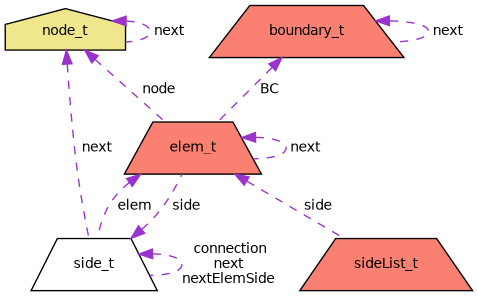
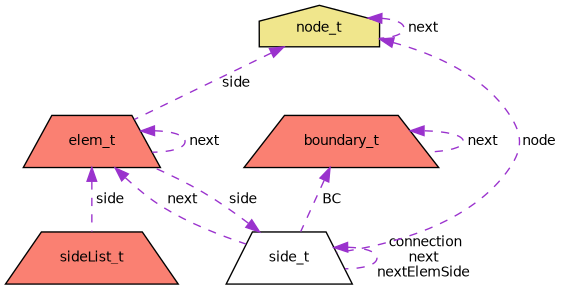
(157, 90) -> (234, 83)
(245, 95) -> (312, 206)
(95, 148) -> (537, 141)
(133, 206) -> (180, 200)
